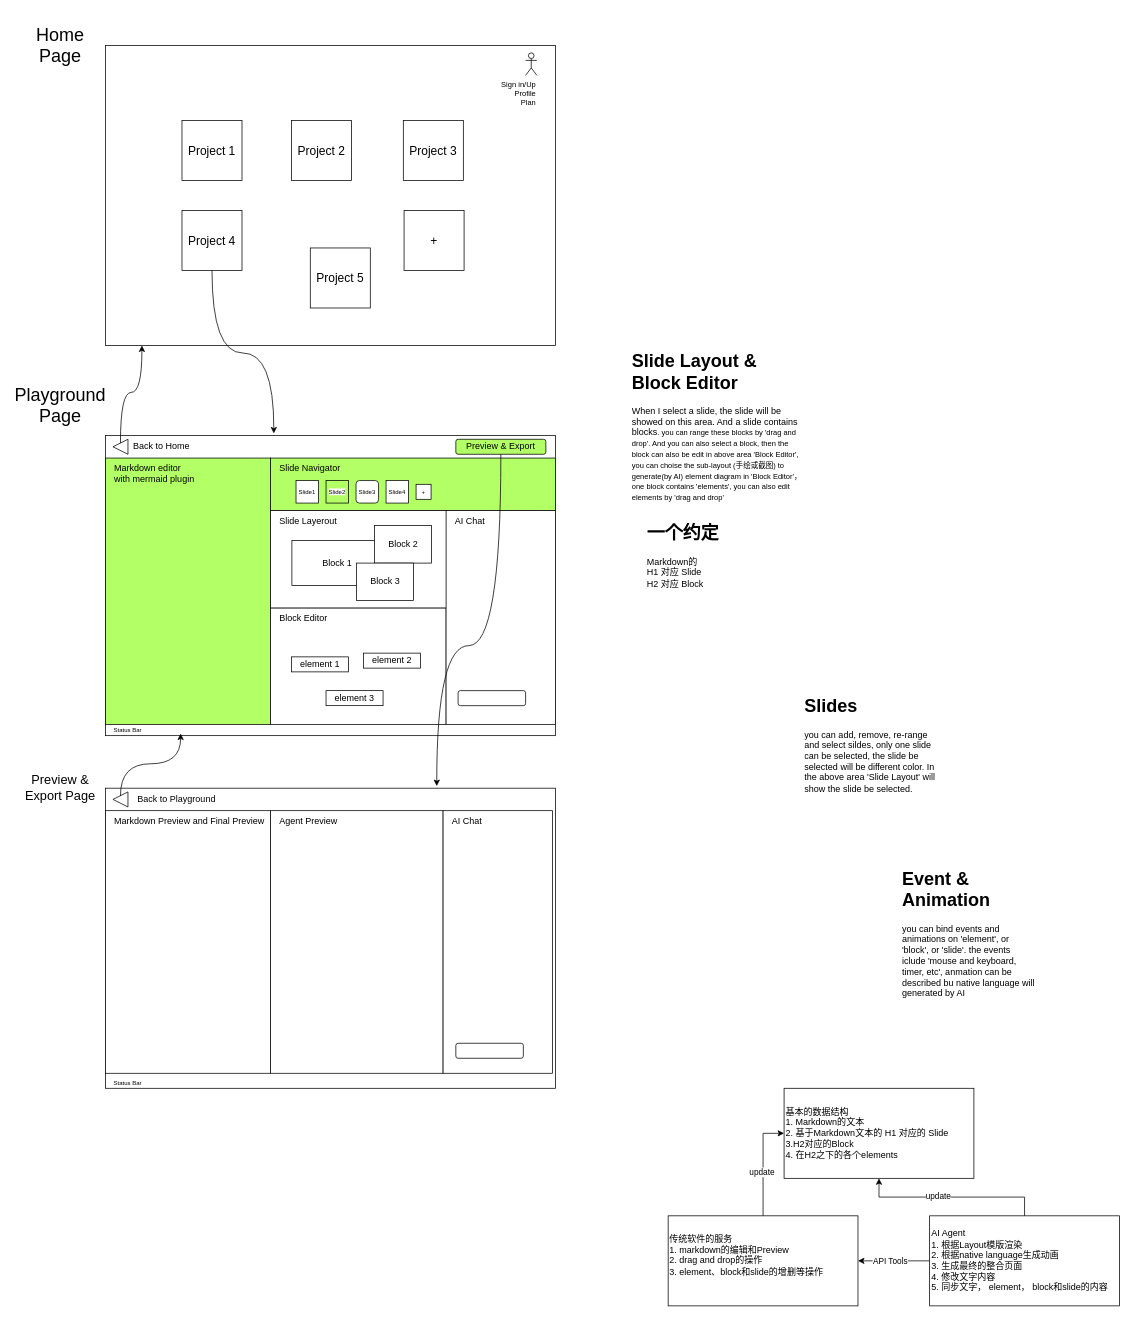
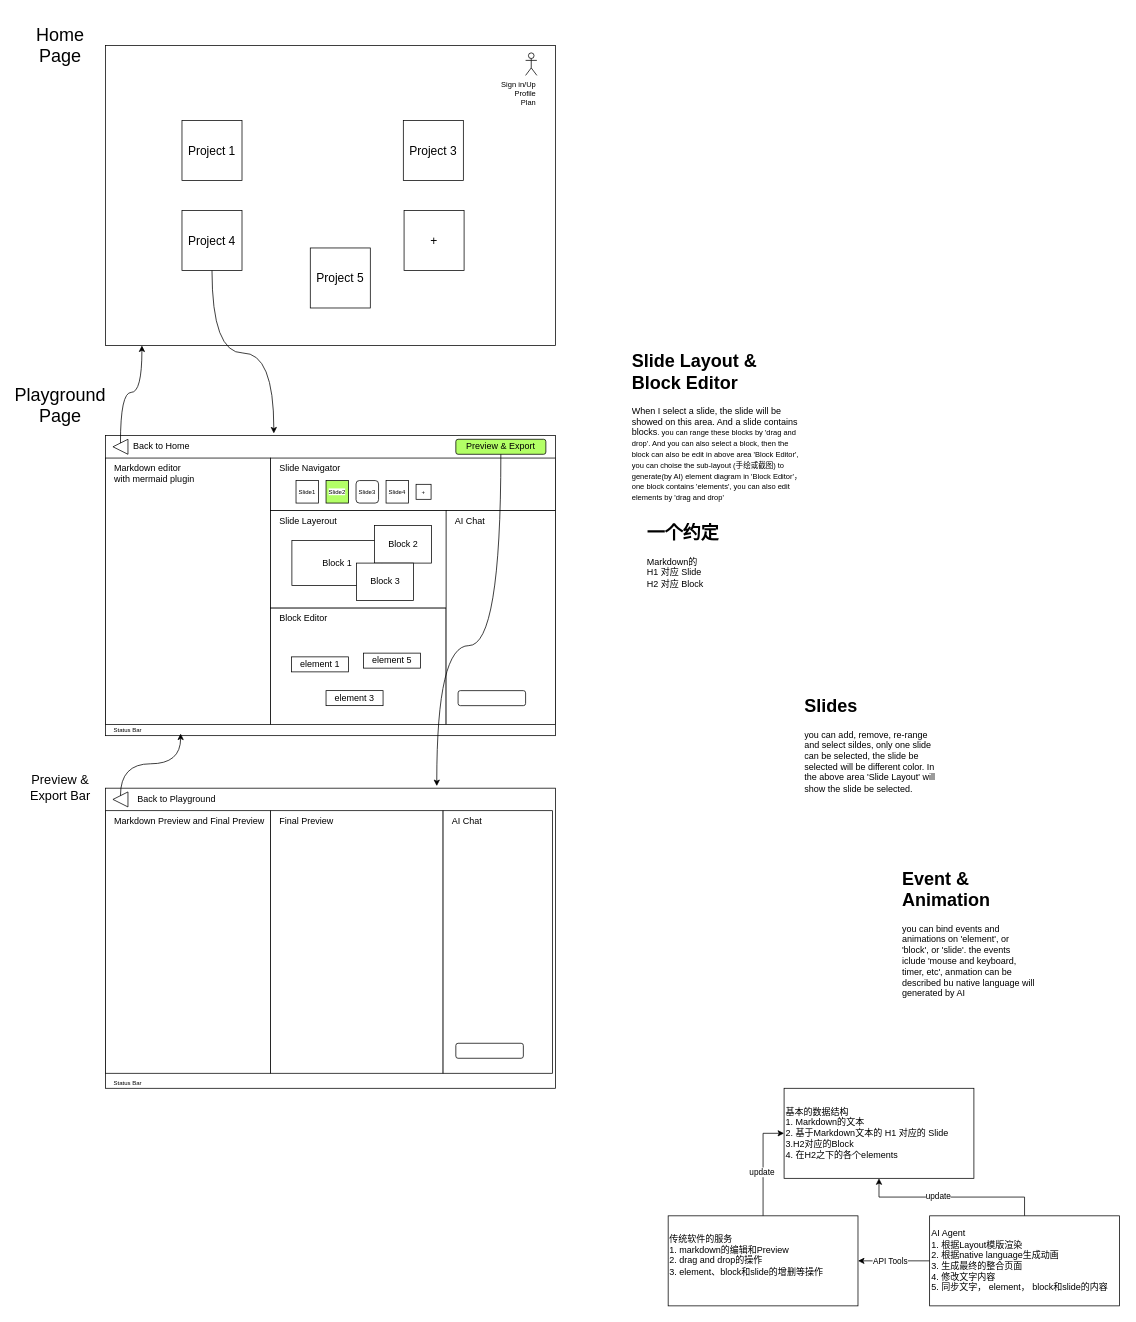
(321, 150) -> none
(413, 484) -> (413, 484)
(188, 591) -> (188, 591)
(392, 660) -> (392, 660)
(60, 788) -> (60, 788)
(310, 821) -> (307, 821)
